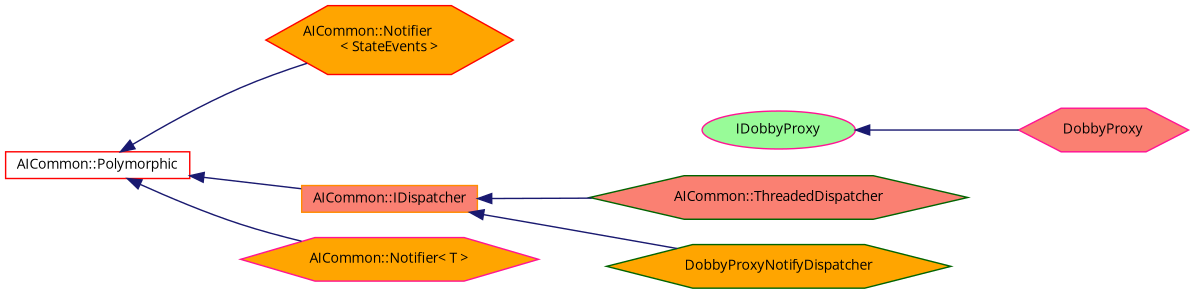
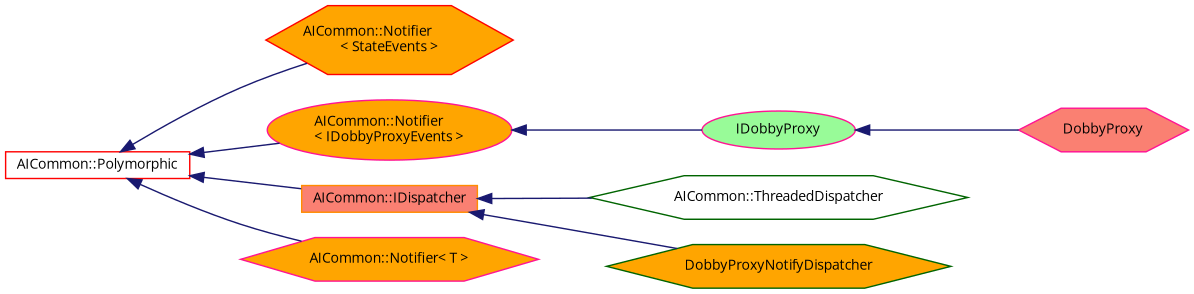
none -> (390, 130)
(779, 197) -> (779, 197)
